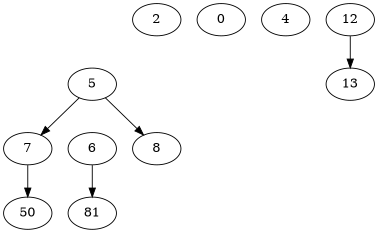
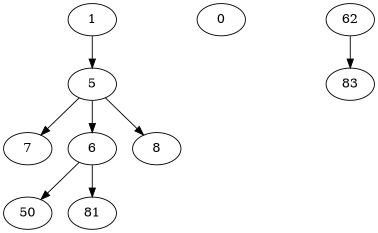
none -> (92, 20)
(157, 20) -> none
(286, 20) -> none
(350, 20) -> (350, 20)
(350, 84) -> (350, 84)
none -> (92, 112)
(28, 177) -> (63, 178)
